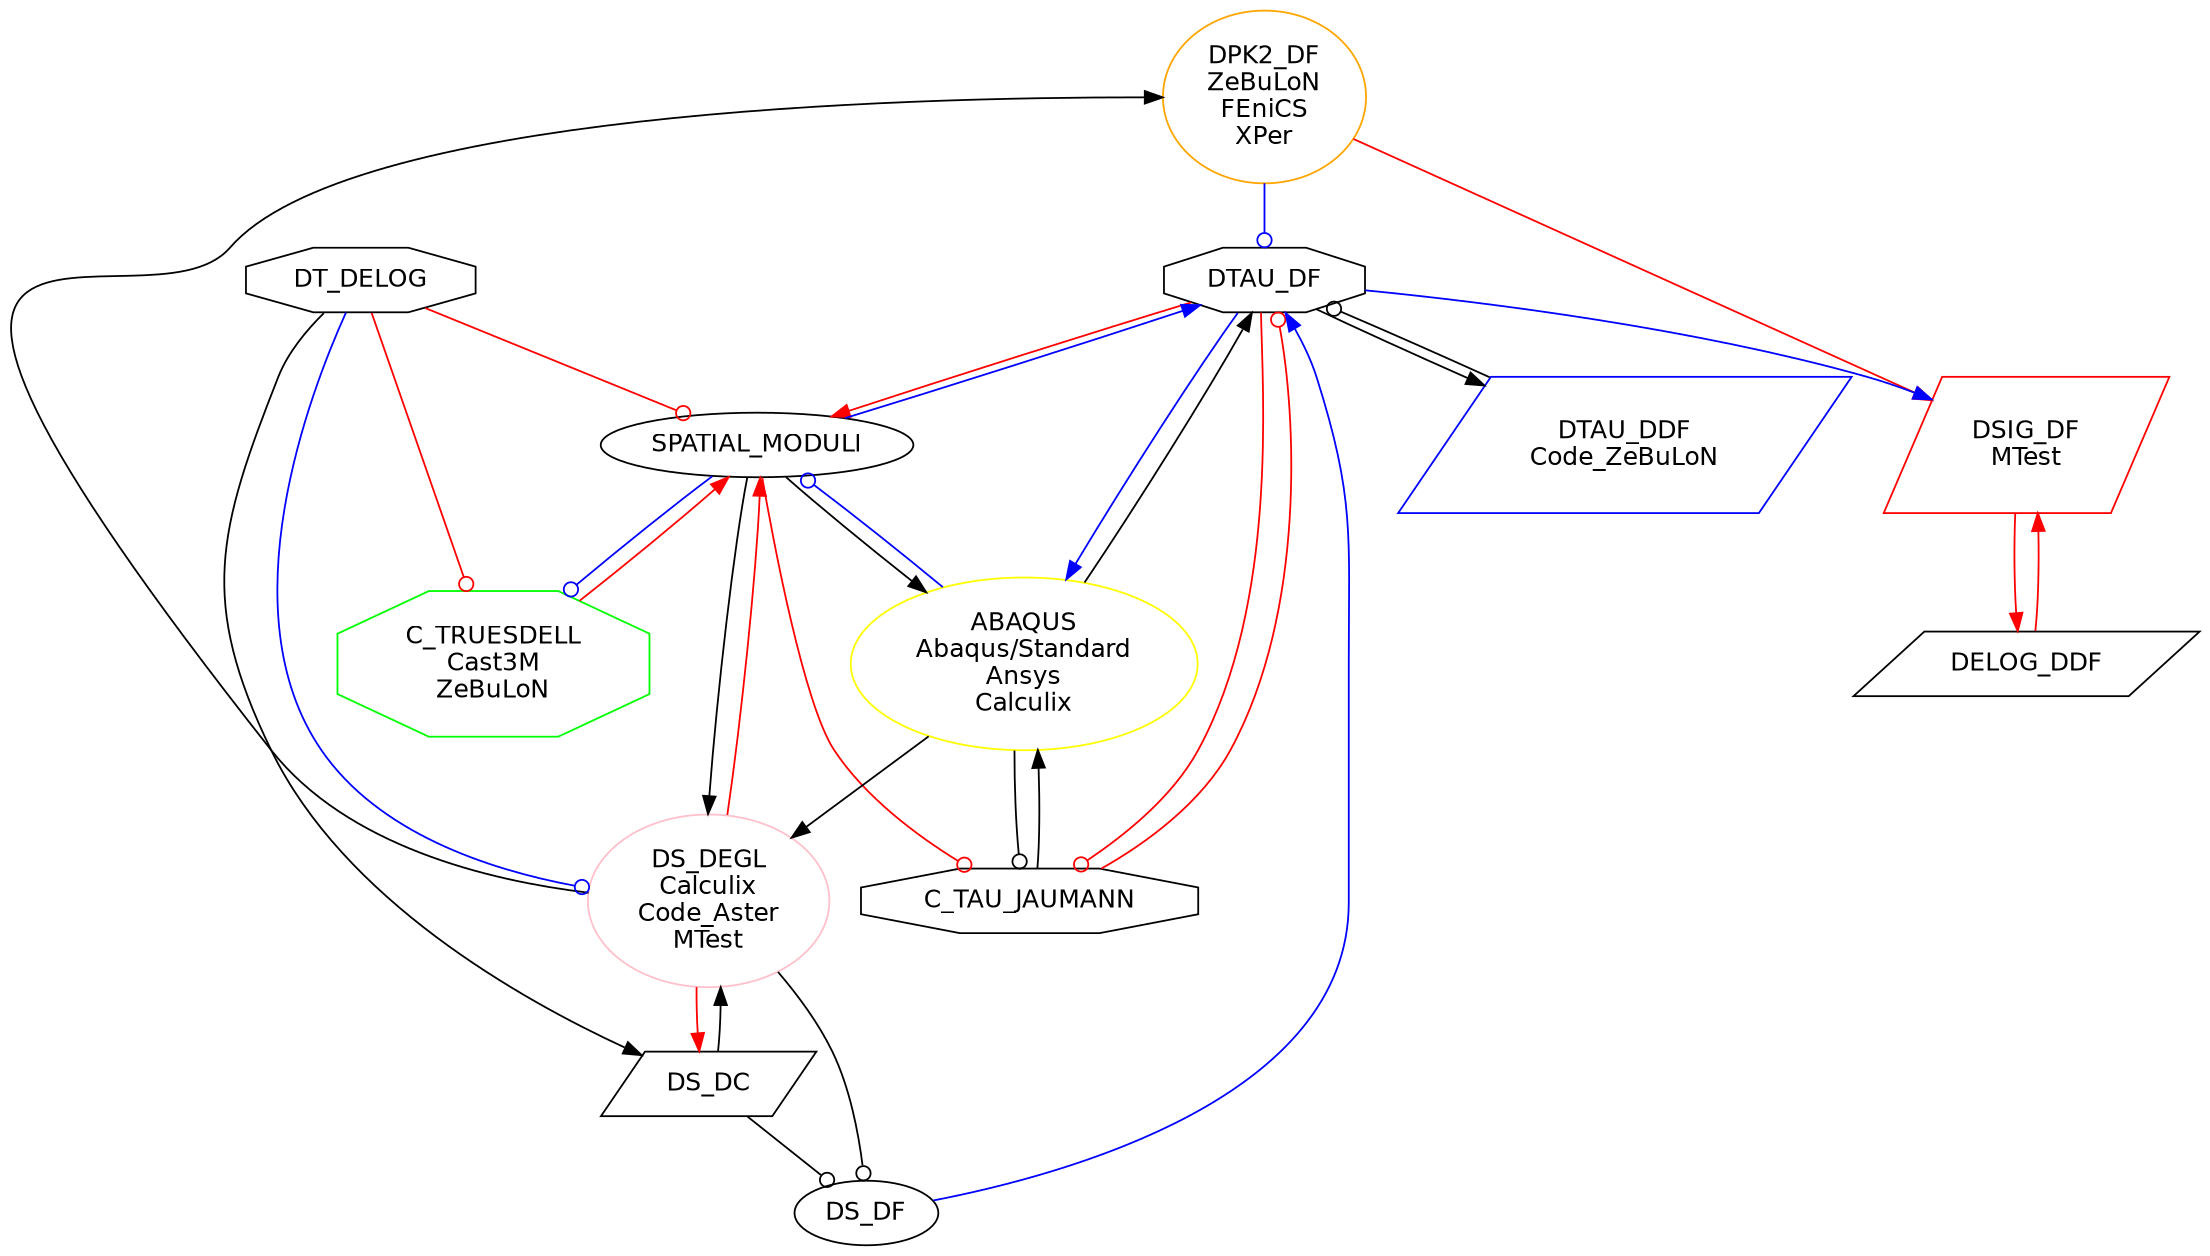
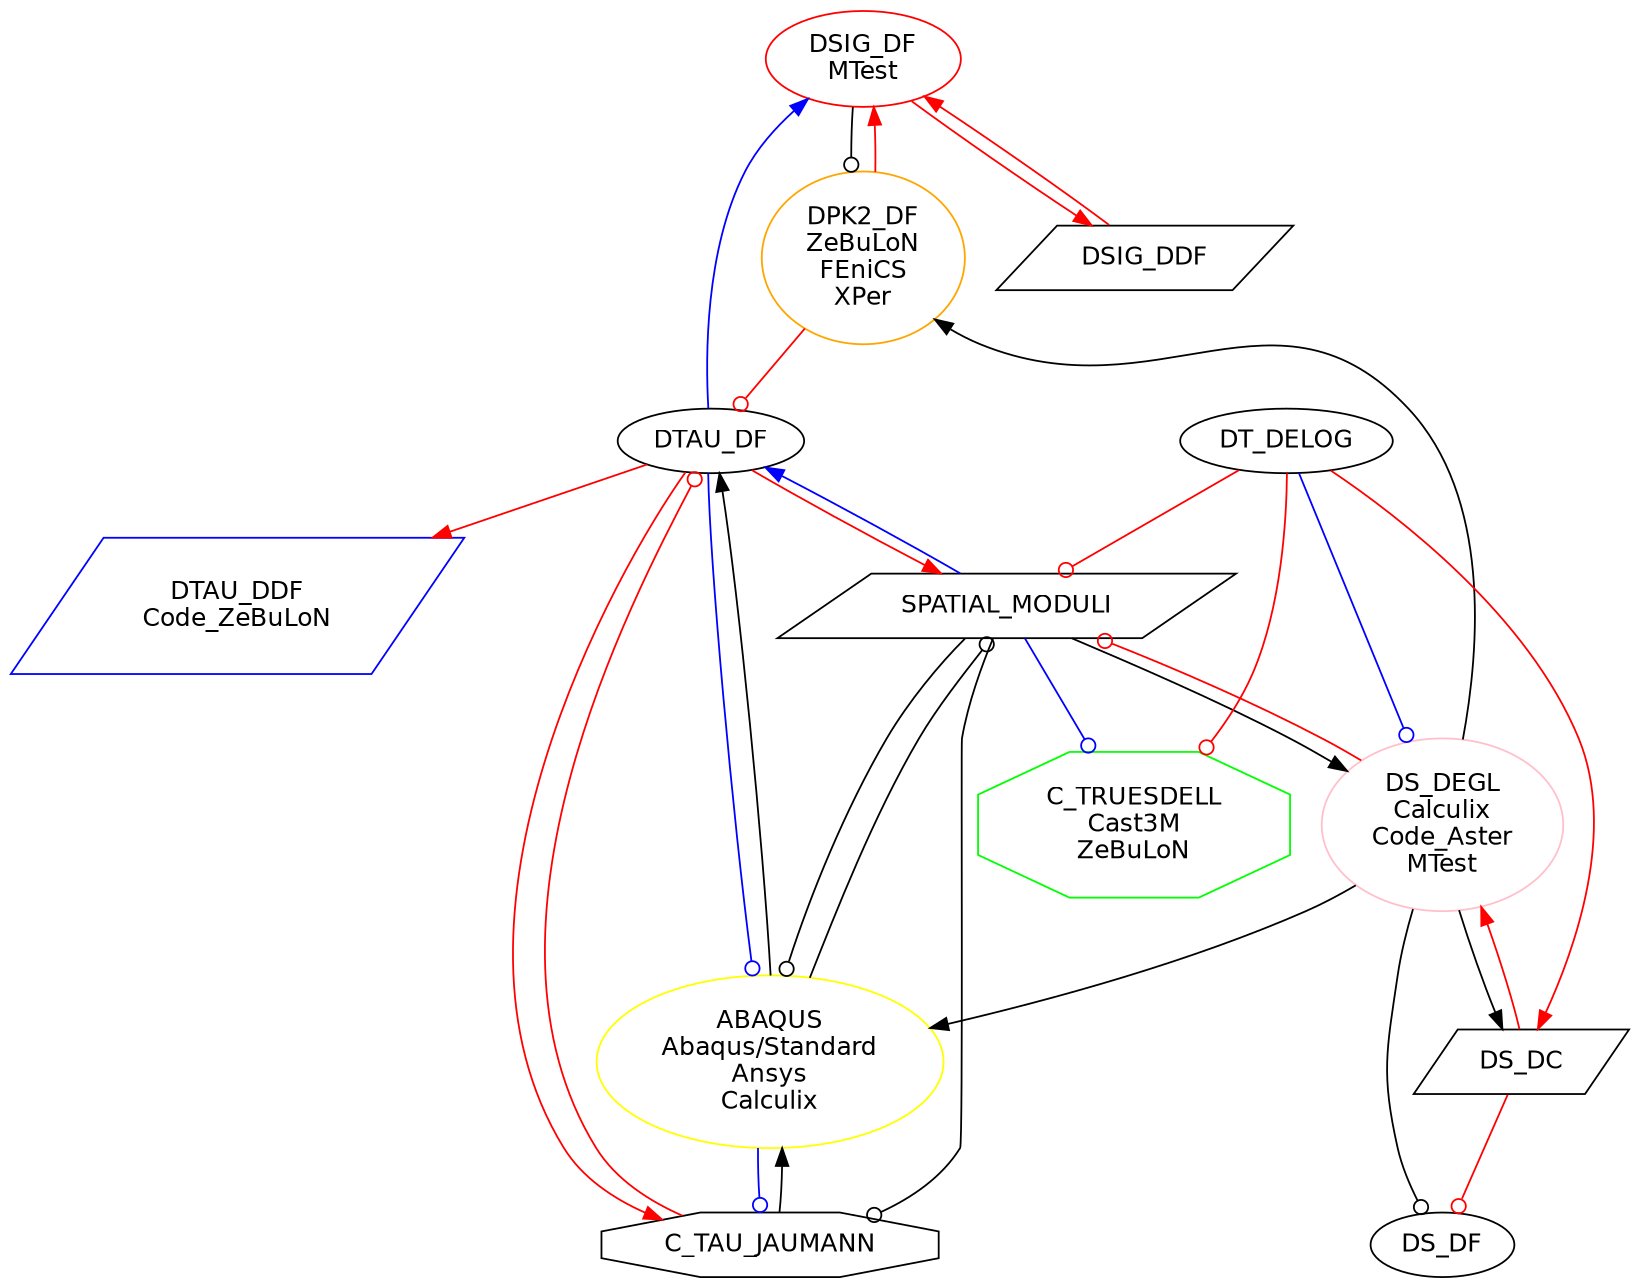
none -> (852, 132)
(1264, 208) -> (775, 363)
(361, 280) -> (1286, 441)
(1264, 280) -> (711, 441)
(1392, 344) -> (548, 498)
(1416, 344) -> none
(1155, 437) -> (725, 718)
(757, 445) -> (1007, 606)
(2027, 445) -> (863, 59)
(848, 530) -> (859, 790)
(879, 535) -> (883, 807)
(648, 546) -> none
(1245, 614) -> (524, 849)
(747, 656) -> (1251, 704)
(2027, 664) -> (1145, 258)
(245, 686) -> (1559, 700)
(812, 697) -> (962, 943)
(874, 777) -> (1156, 967)
(1015, 802) -> (758, 1173)
(1349, 886) -> none
(697, 1010) -> (1476, 962)
(720, 1028) -> (1505, 976)
(784, 1146) -> (1485, 1147)
